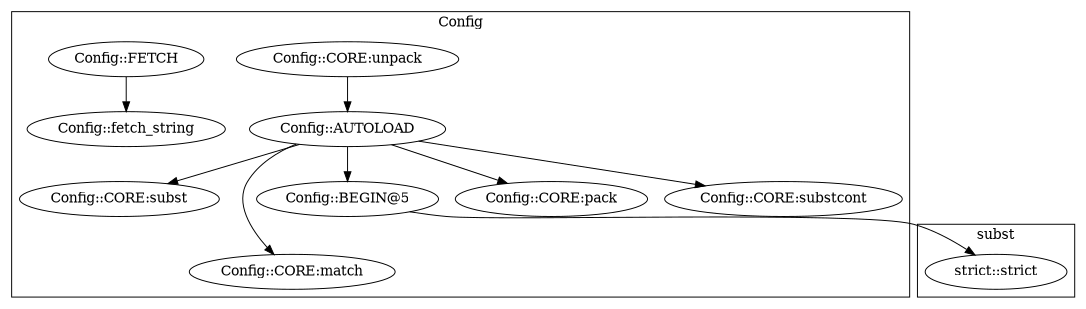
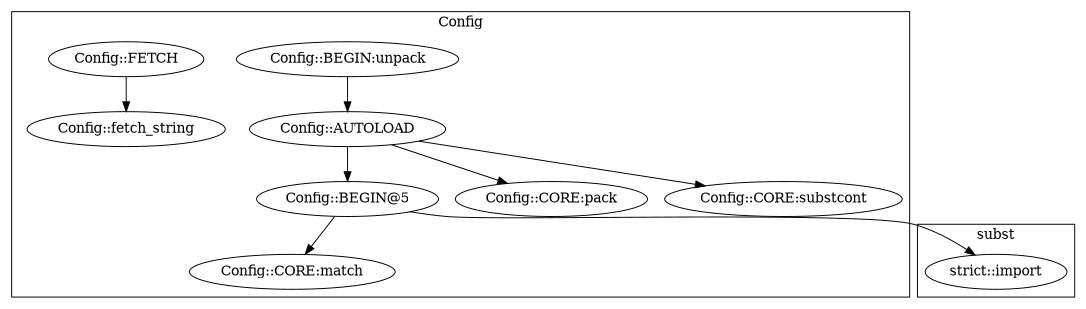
(348, 59) -> (348, 59)
(245, 187) -> (323, 231)
(119, 199) -> none
(996, 272) -> (996, 272)
